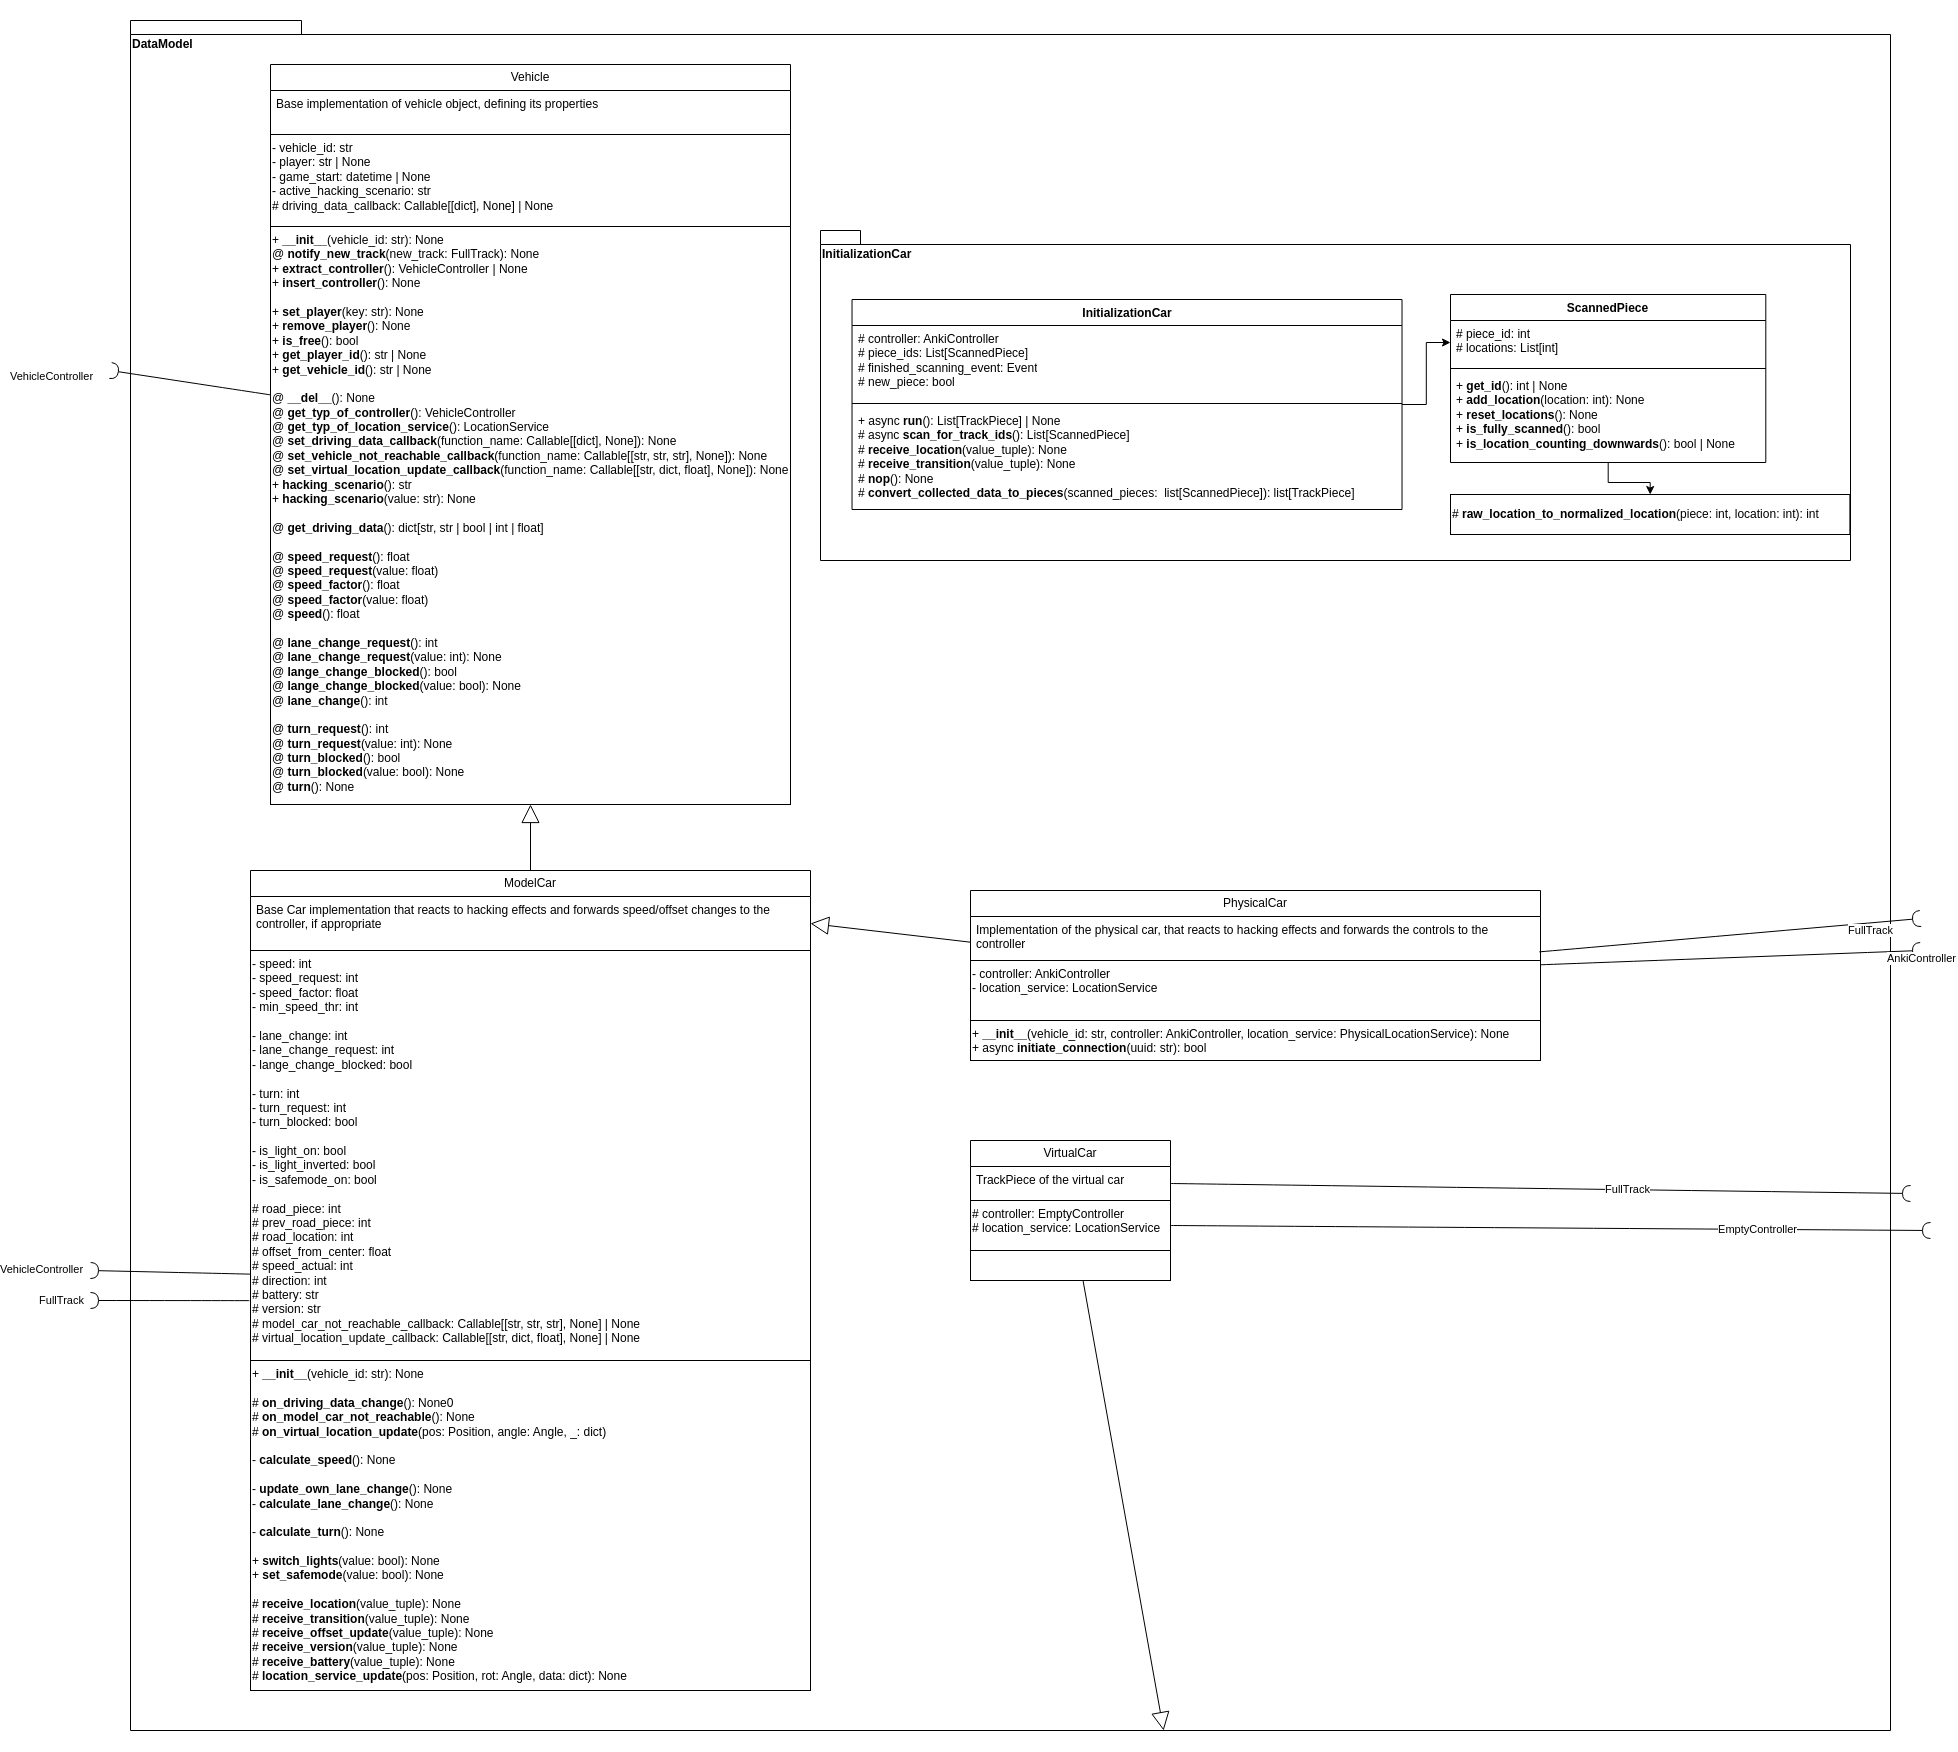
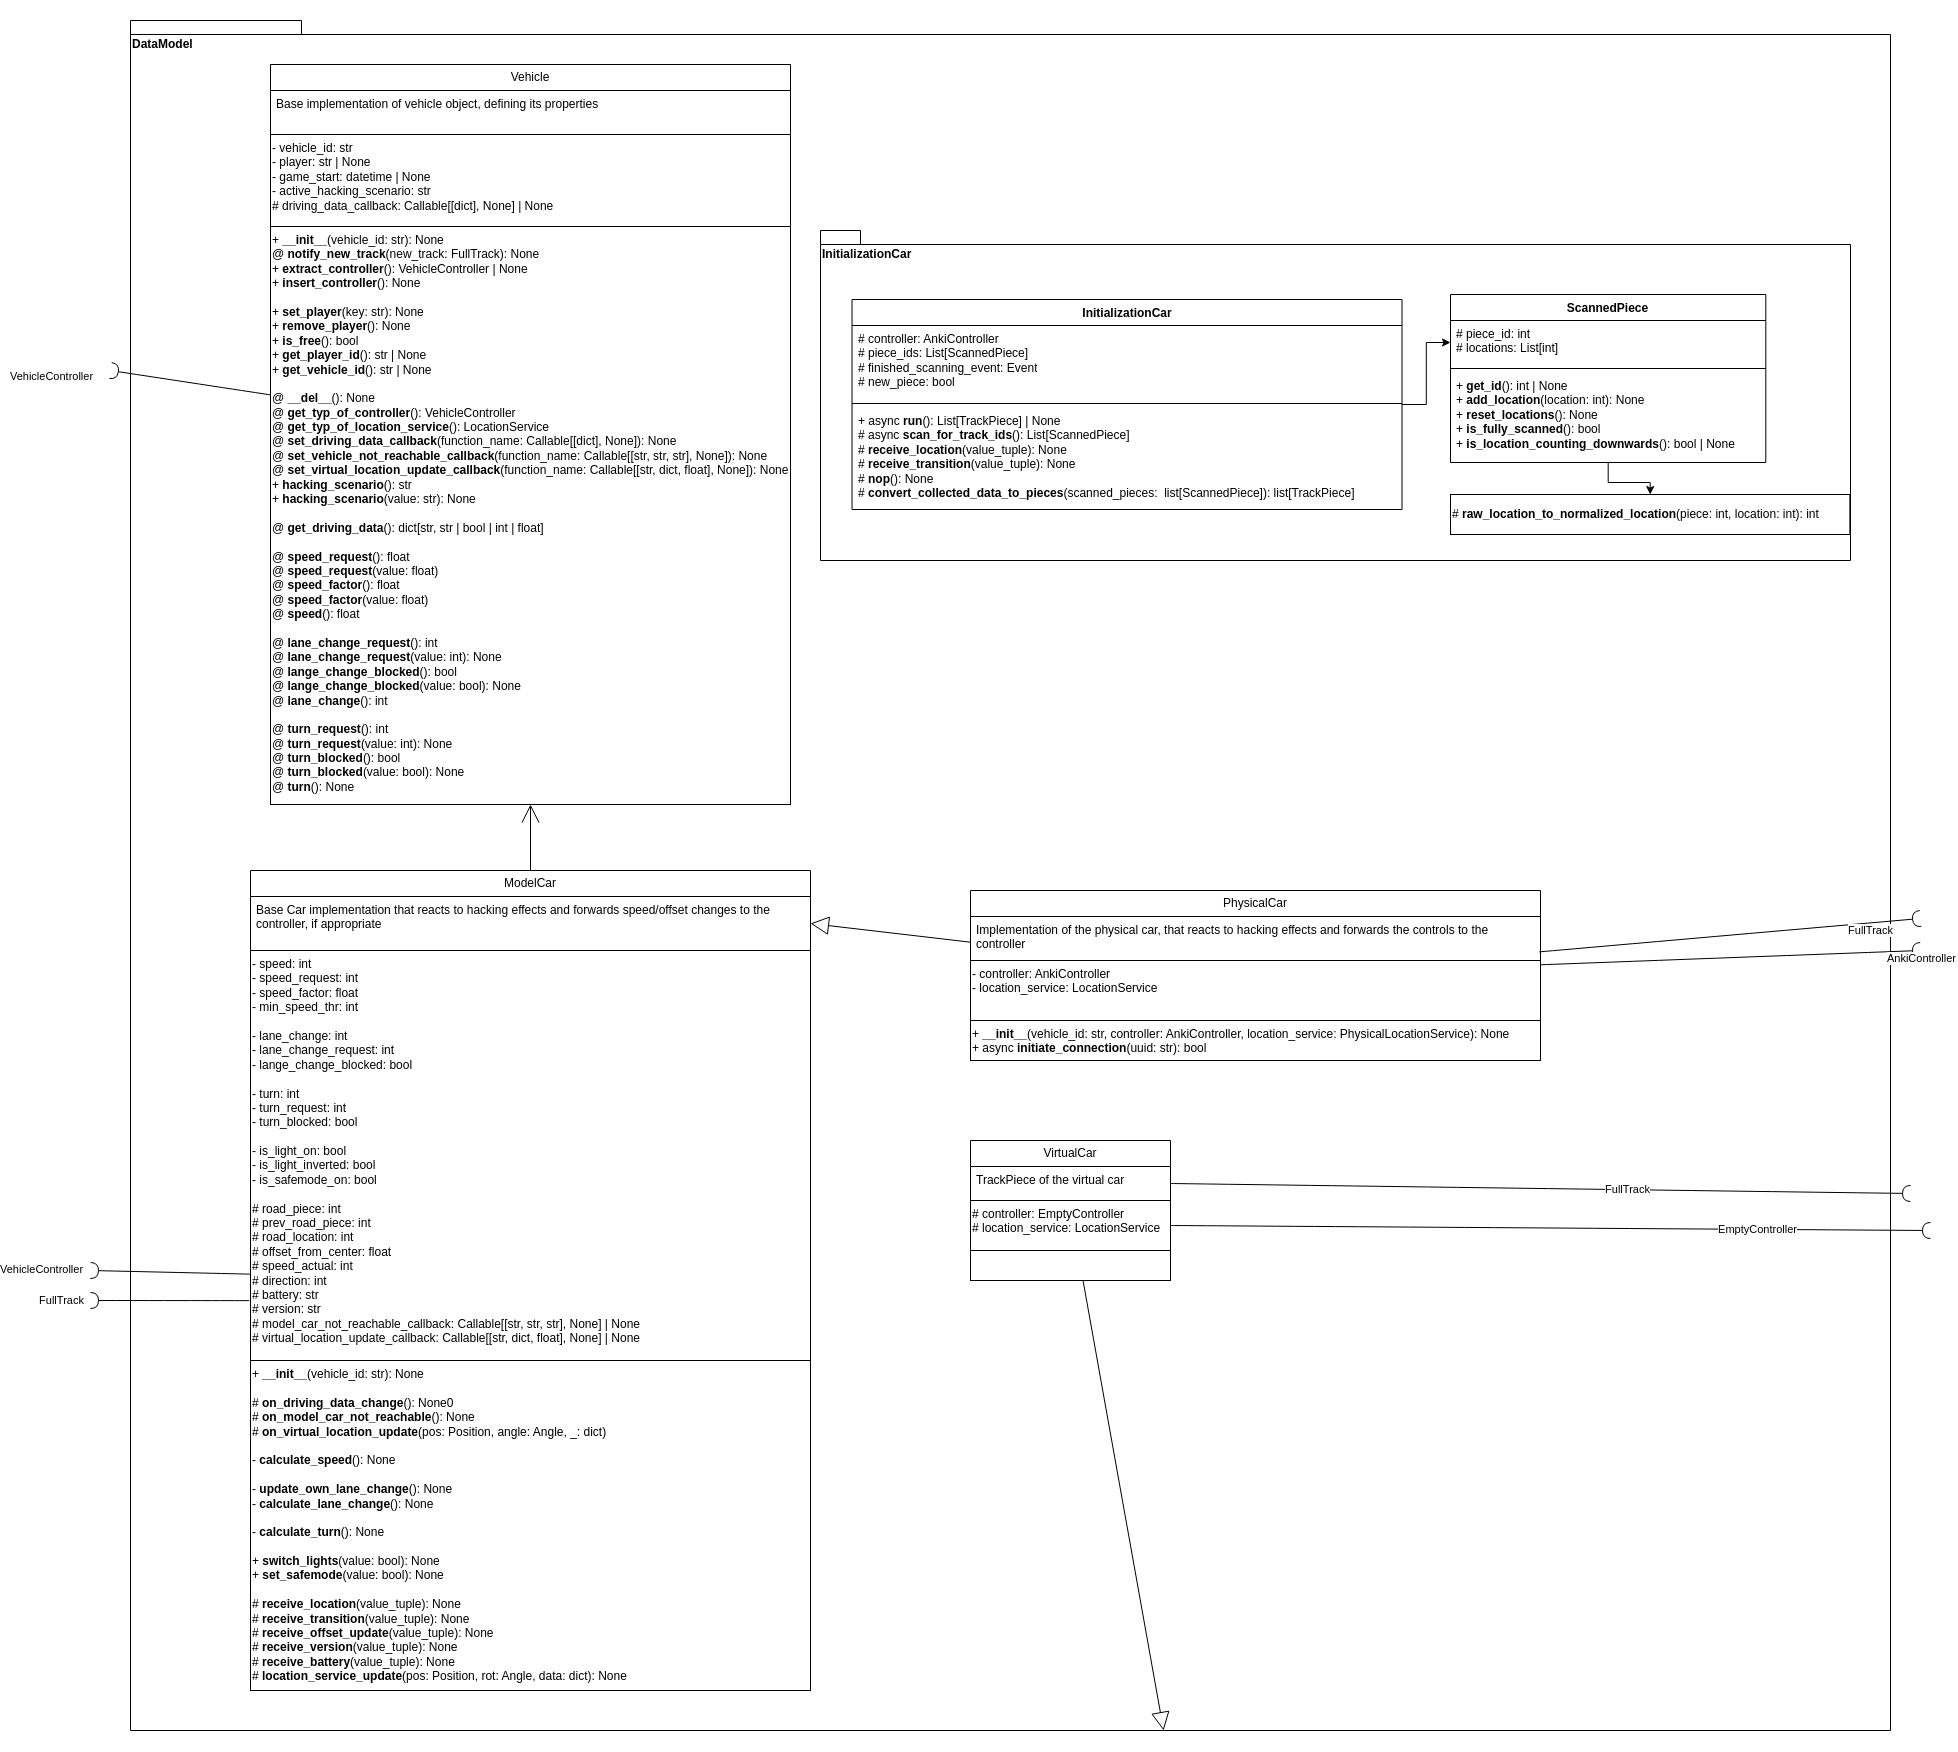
(531, 824) -> (531, 816)
